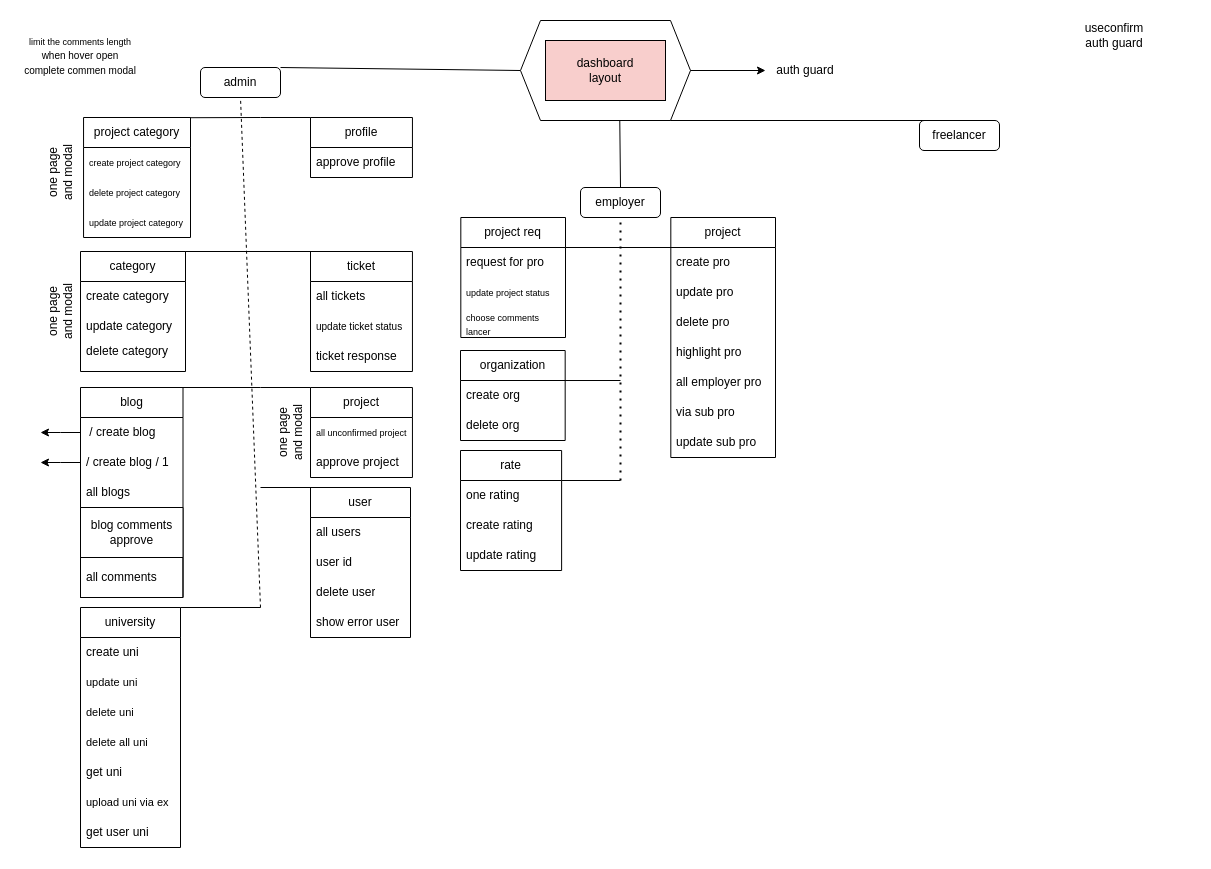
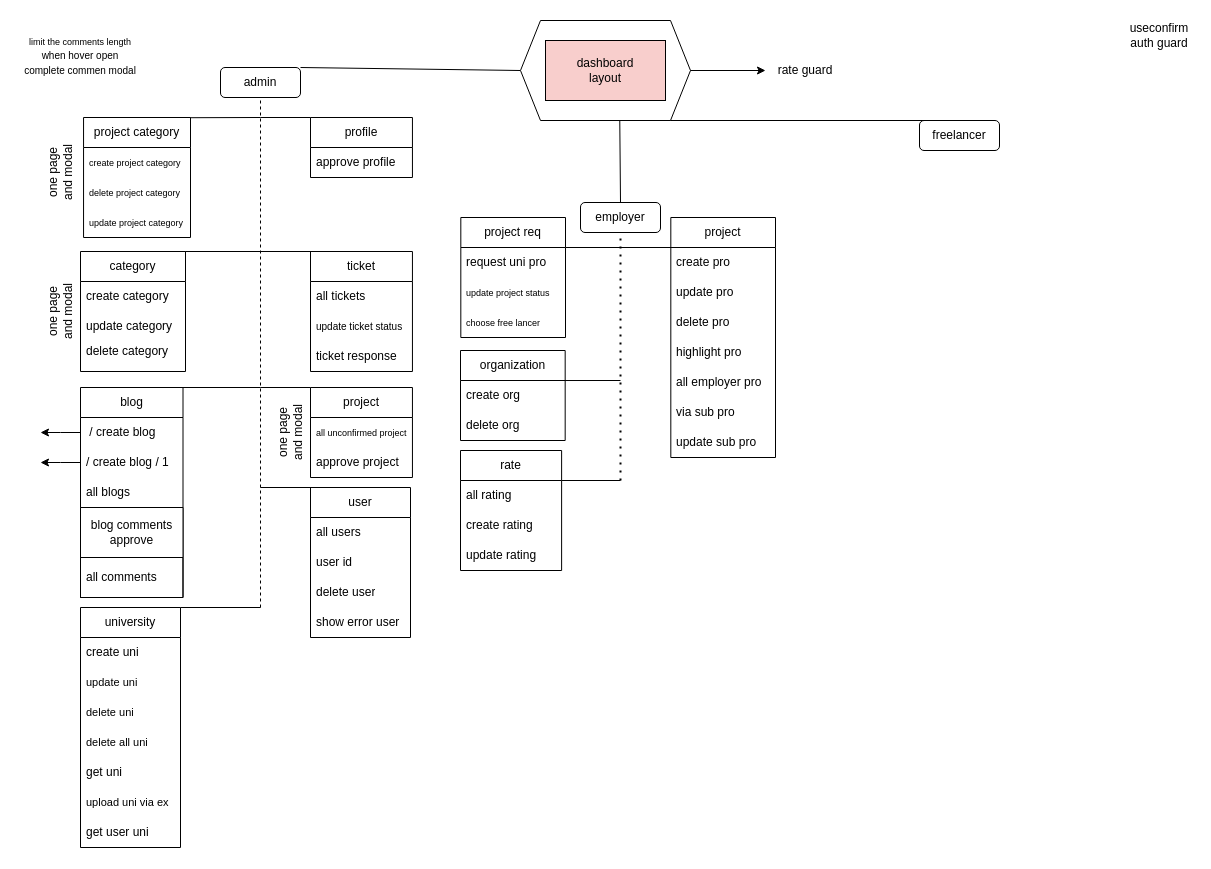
(1115, 36) -> (1160, 36)
(806, 71) -> (806, 71)
(241, 83) -> (261, 83)
(621, 203) -> (621, 218)
(514, 263) -> (512, 263)
(514, 323) -> (514, 323)
(497, 496) -> (494, 496)
